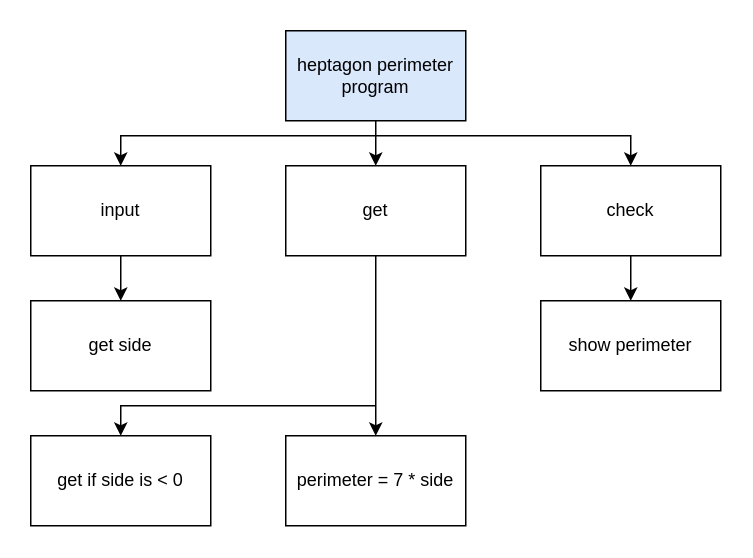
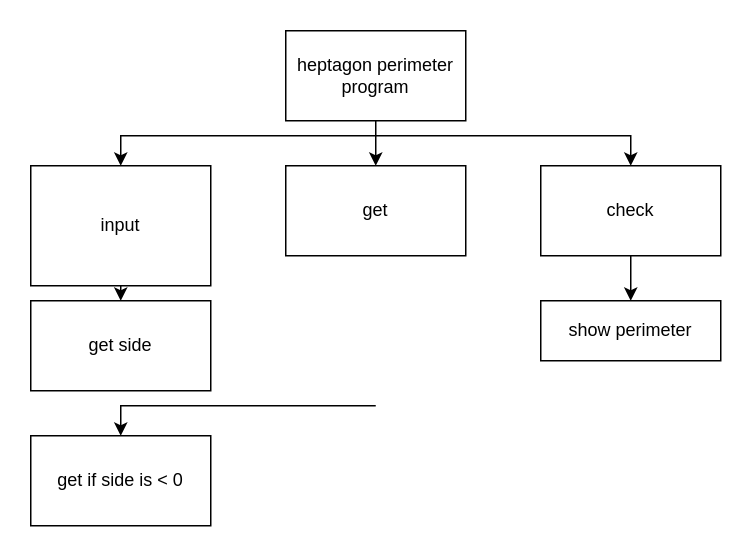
(376, 76) -> (376, 76)
(121, 211) -> (121, 226)
(376, 341) -> none
(631, 346) -> (631, 331)
(376, 481) -> none
